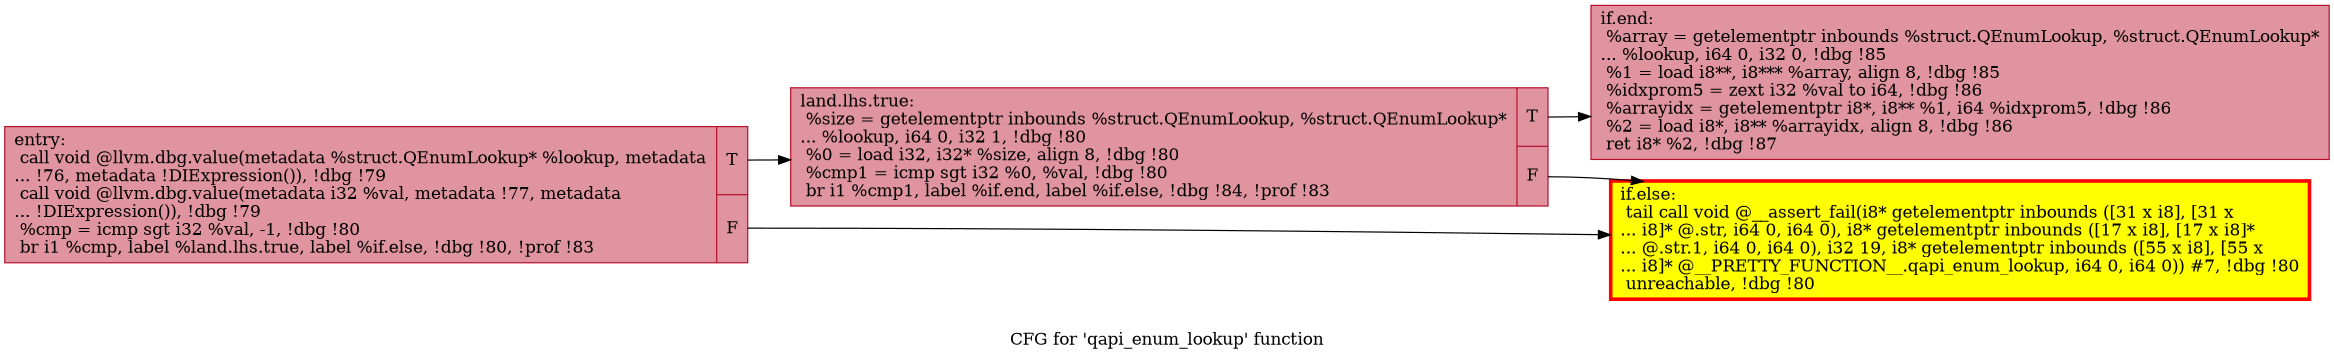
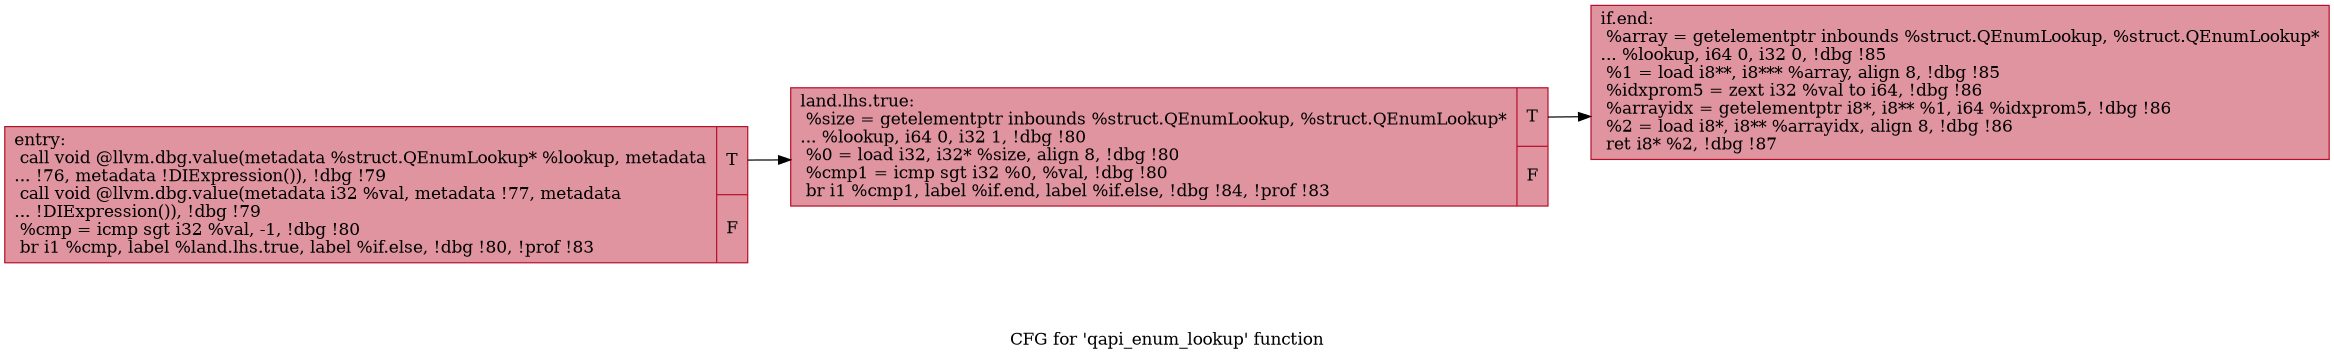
(1960, 240) -> none
